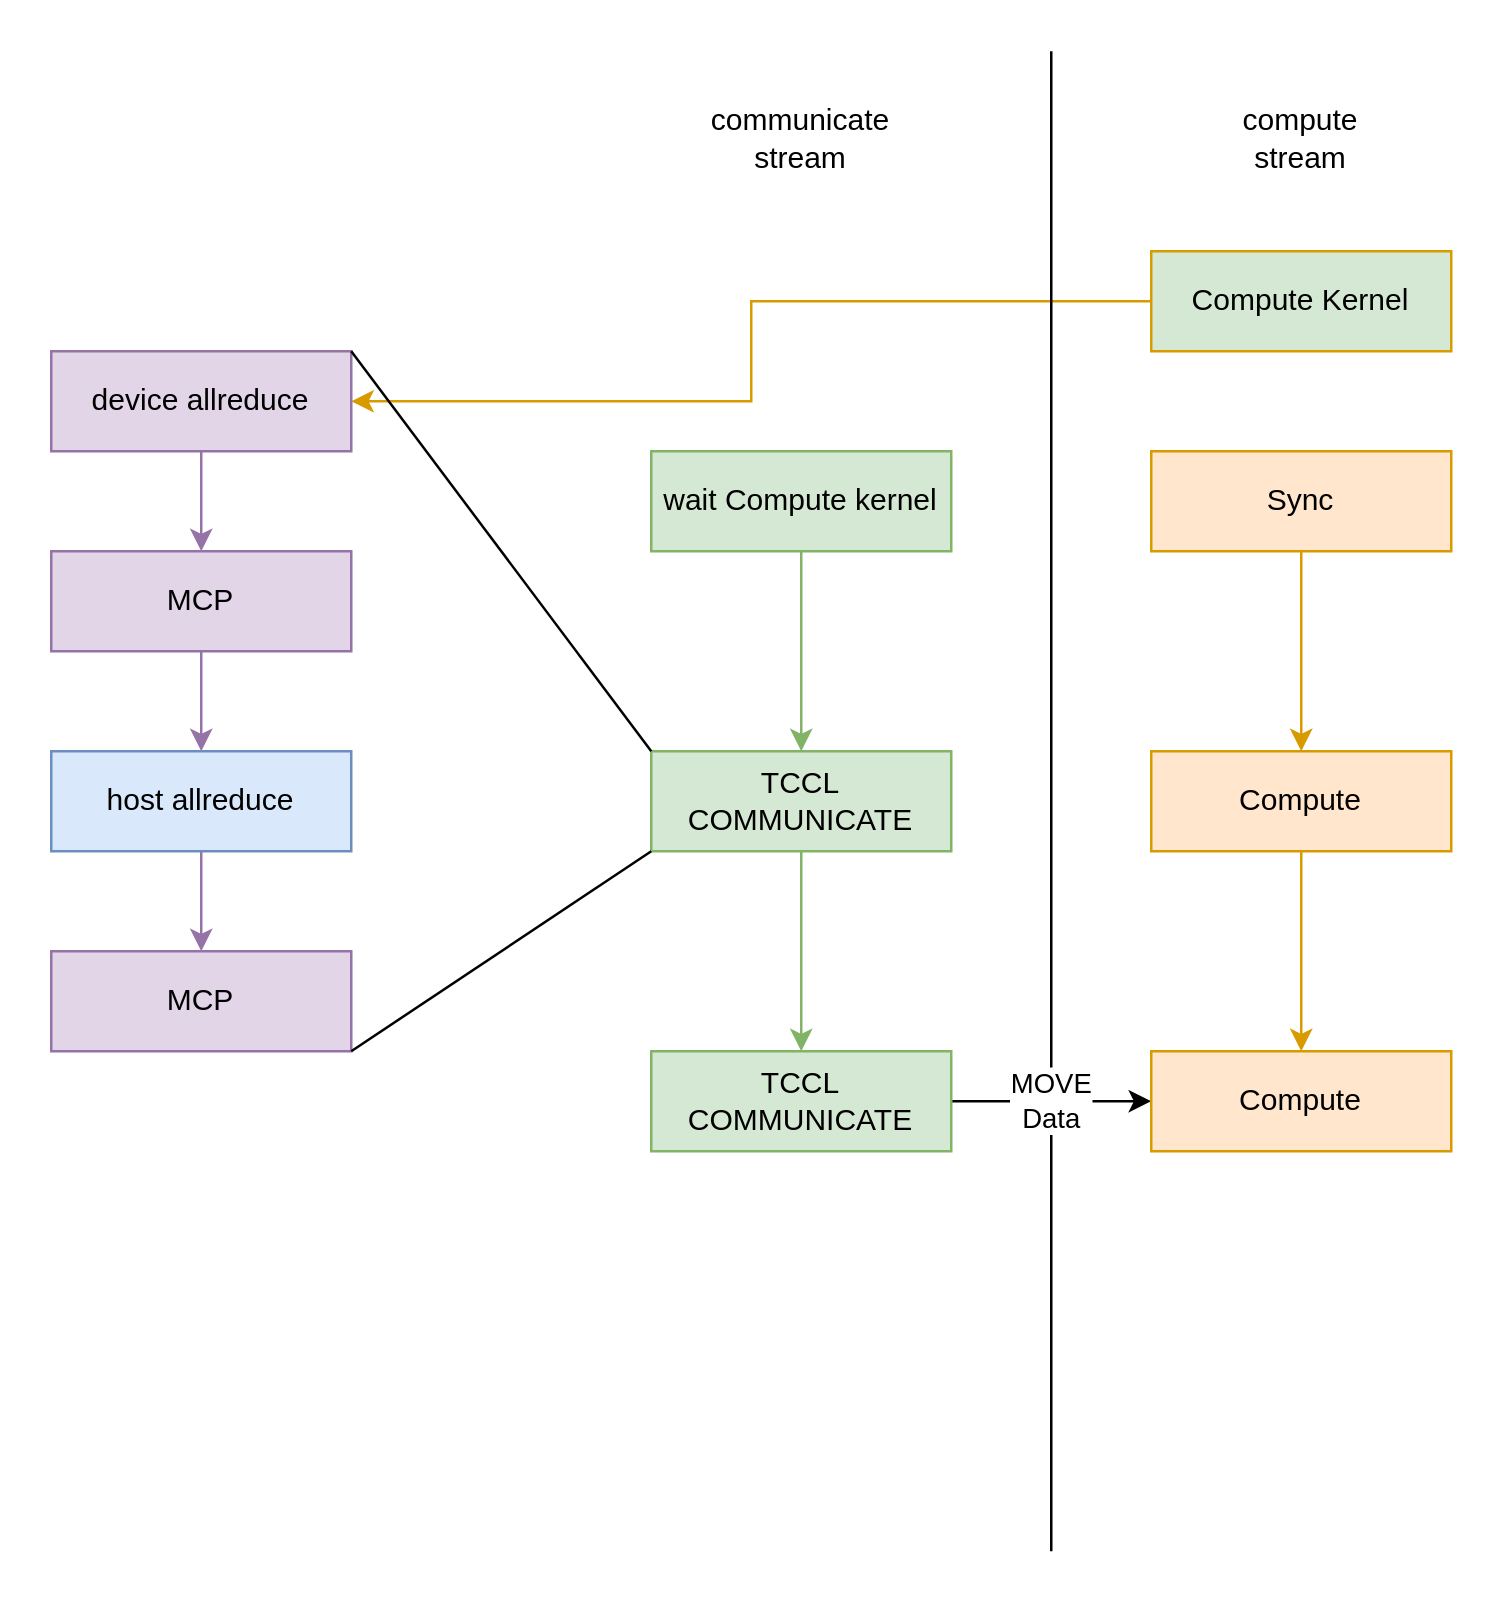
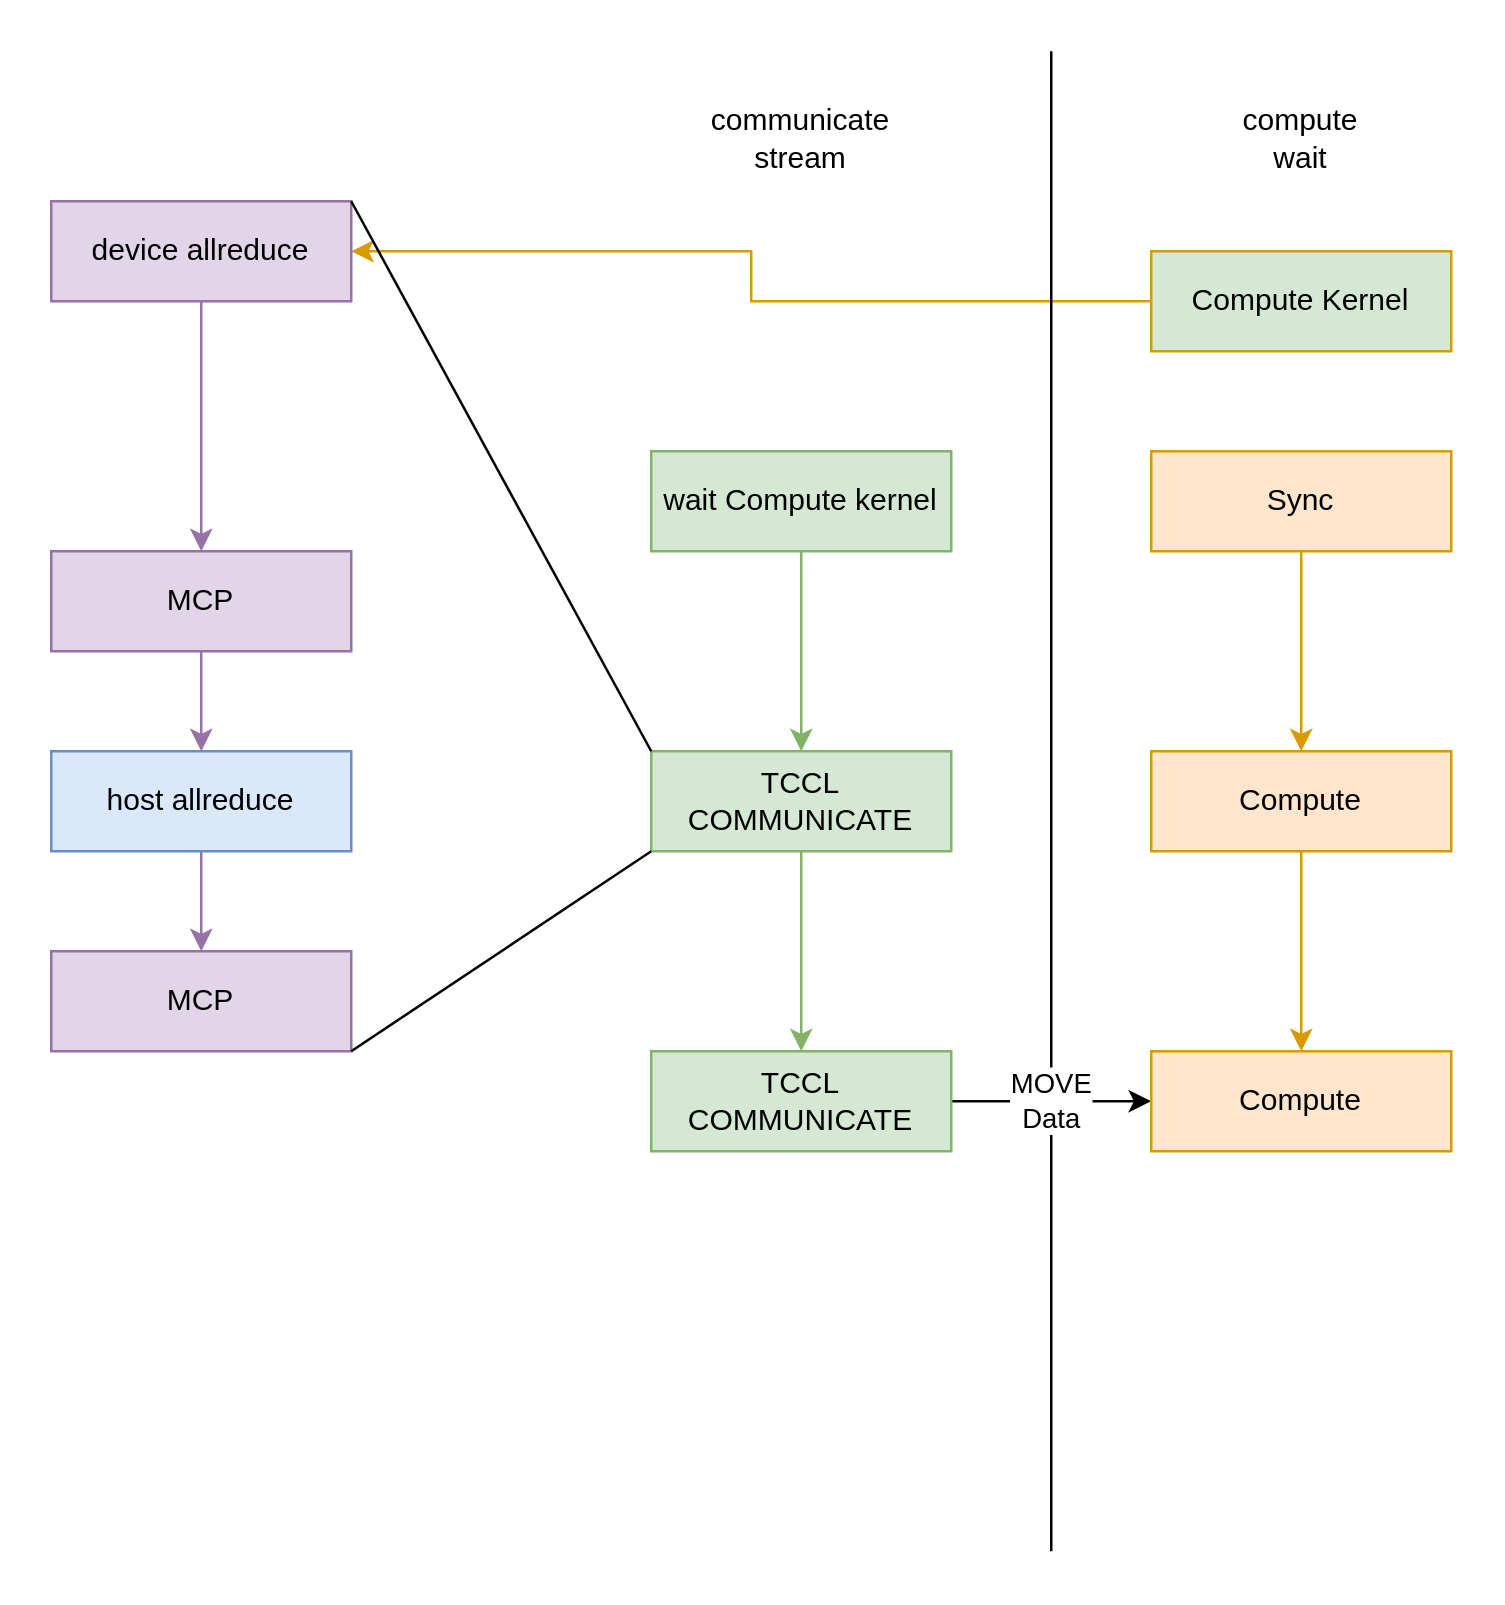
(1301, 139) -> (1301, 139)
(201, 401) -> (201, 251)
